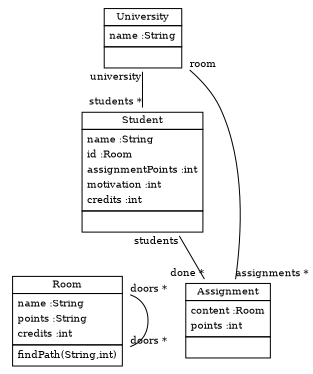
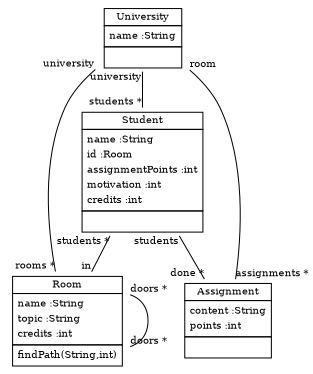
none -> (50, 164)
none -> (101, 254)
(228, 311) -> (228, 311)
(53, 319) -> (49, 319)
